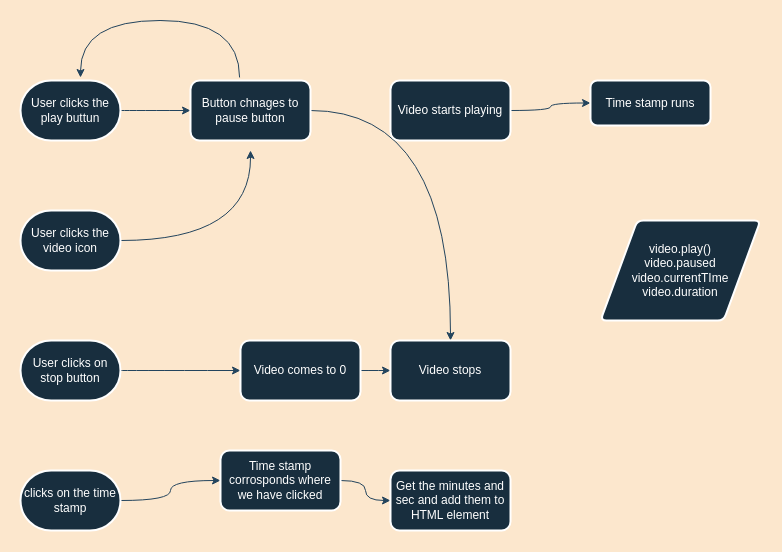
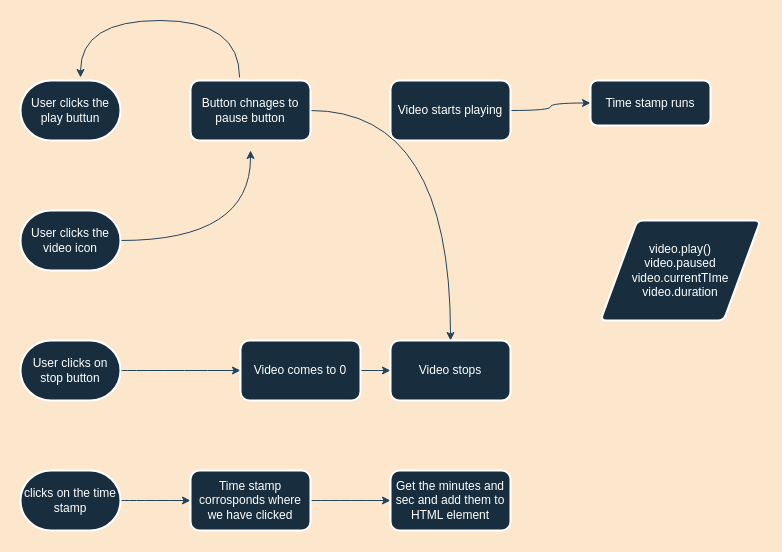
(153, 111) -> none
(281, 481) -> (251, 501)
